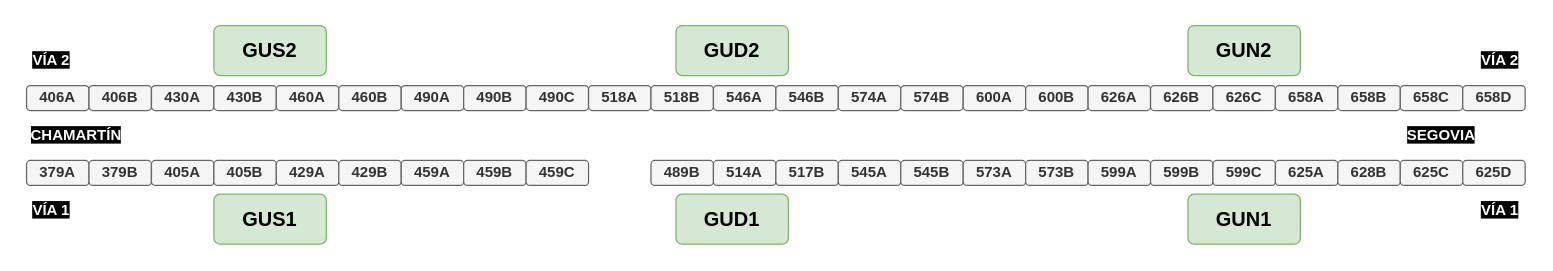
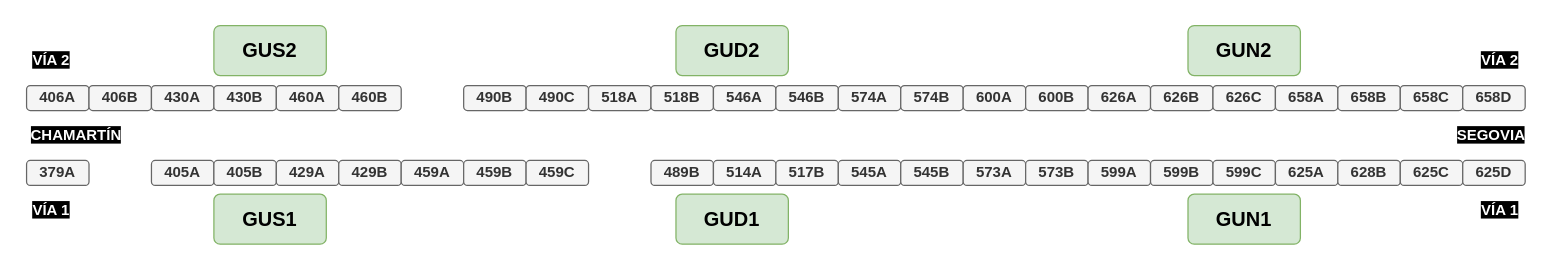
(432, 98) -> none
(1442, 136) -> (1492, 136)
(119, 173) -> none
